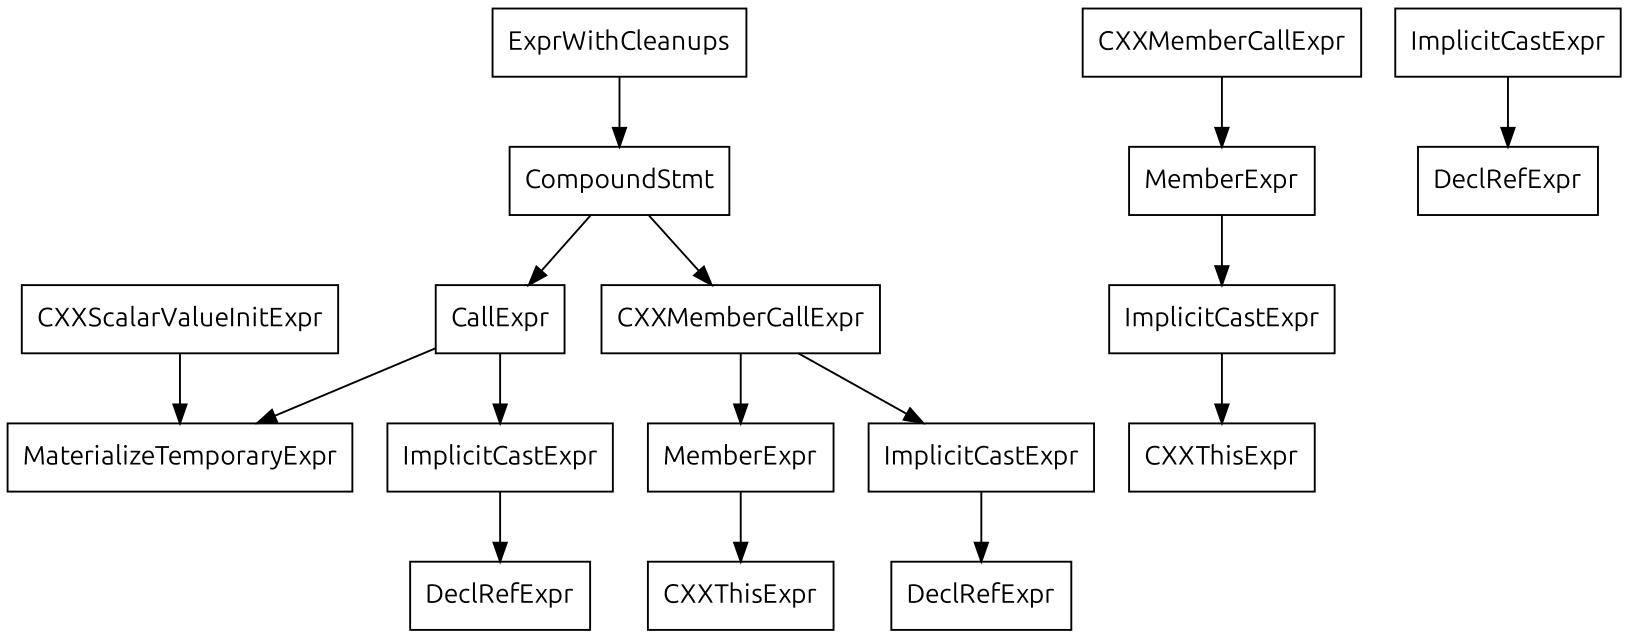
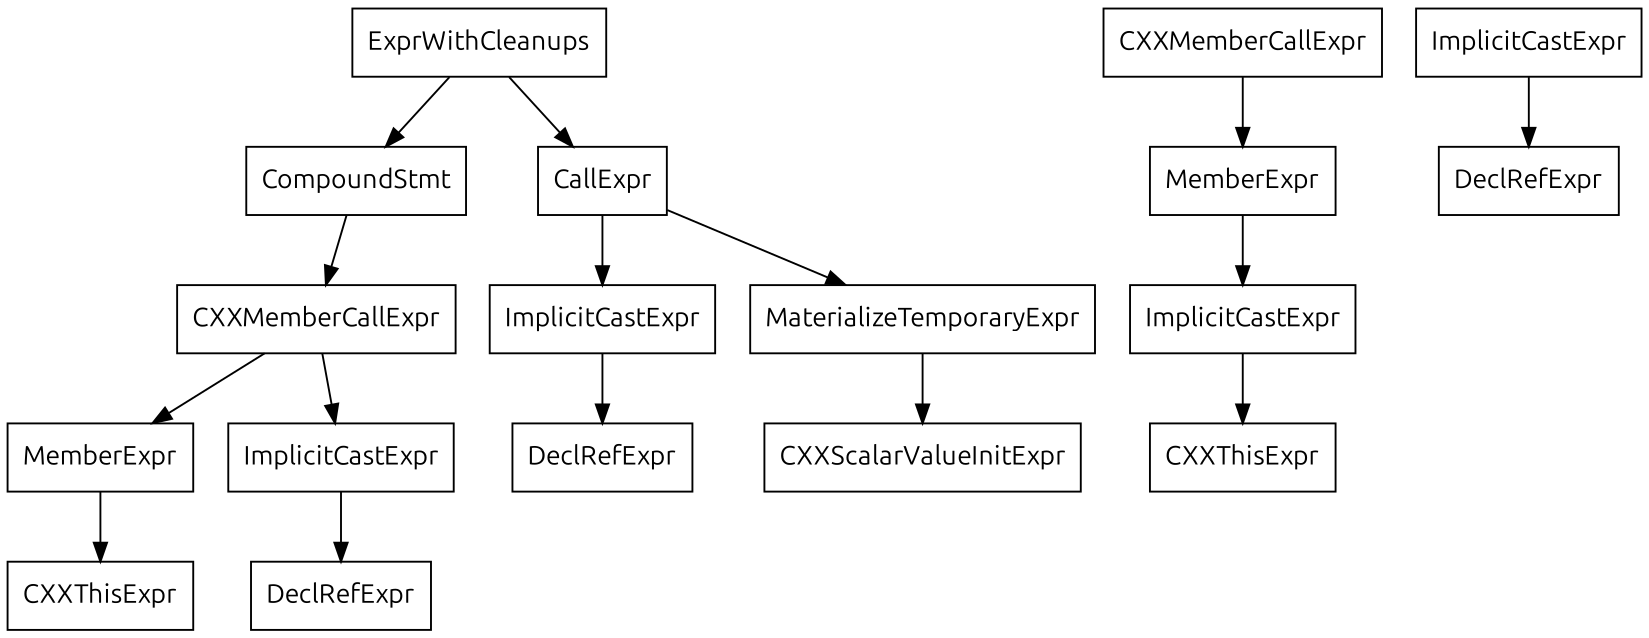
(566, 243) -> (535, 105)
(180, 379) -> (923, 379)
